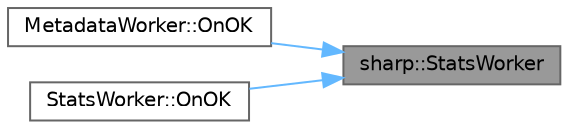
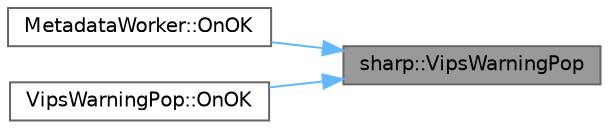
(452, 65) -> (472, 65)
(140, 101) -> (140, 101)
